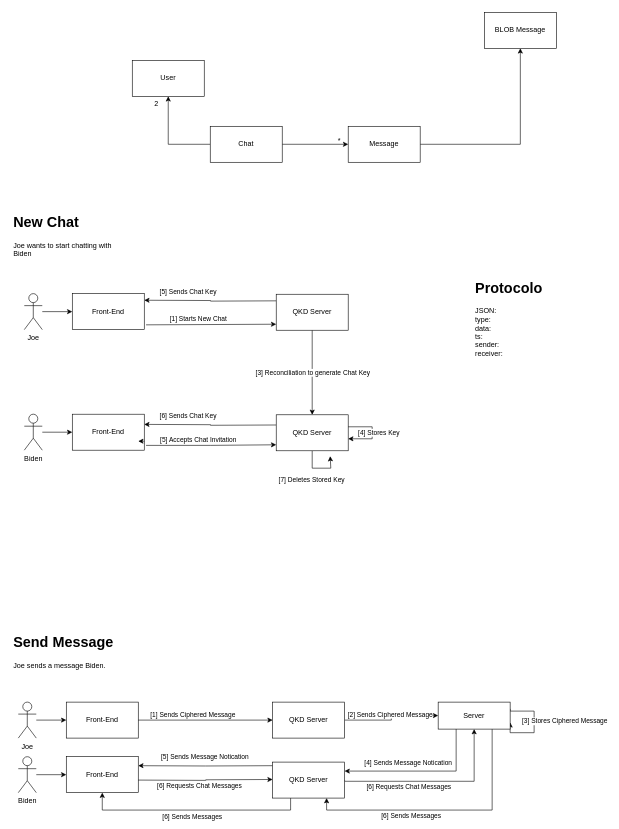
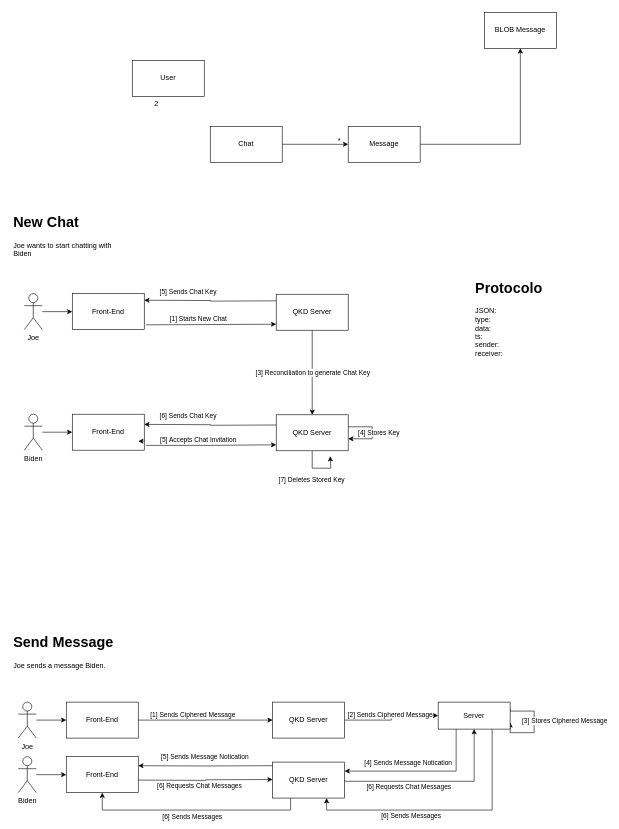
(168, 101) -> none
